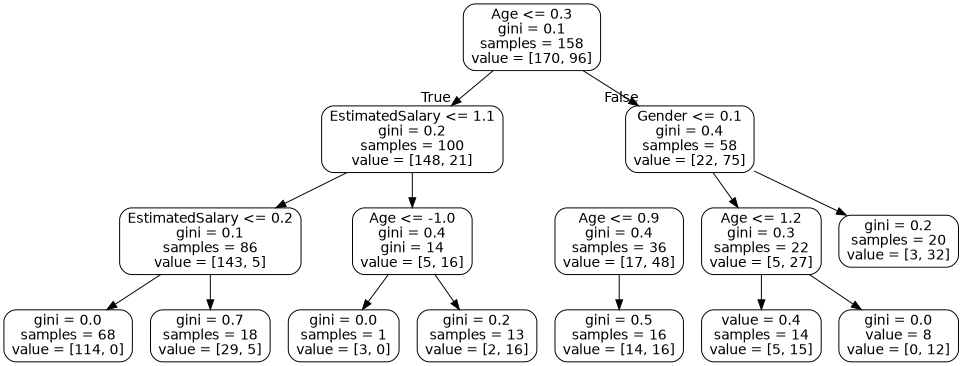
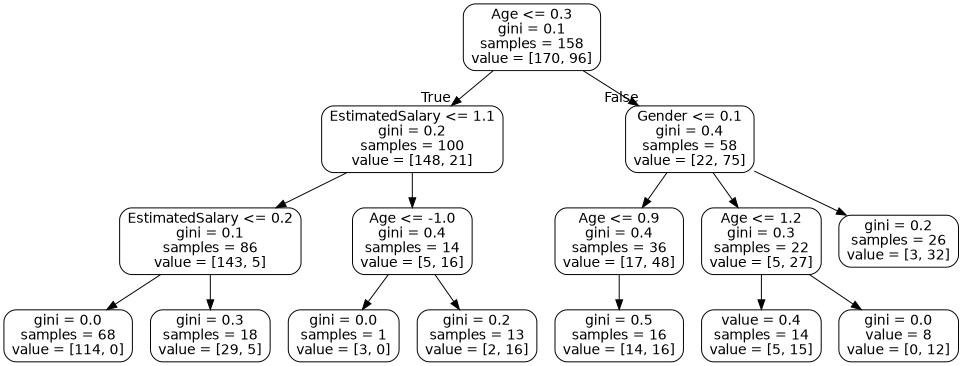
none -> (657, 186)
(412, 241) -> (412, 241)
(899, 241) -> (899, 241)
(210, 336) -> (210, 336)
